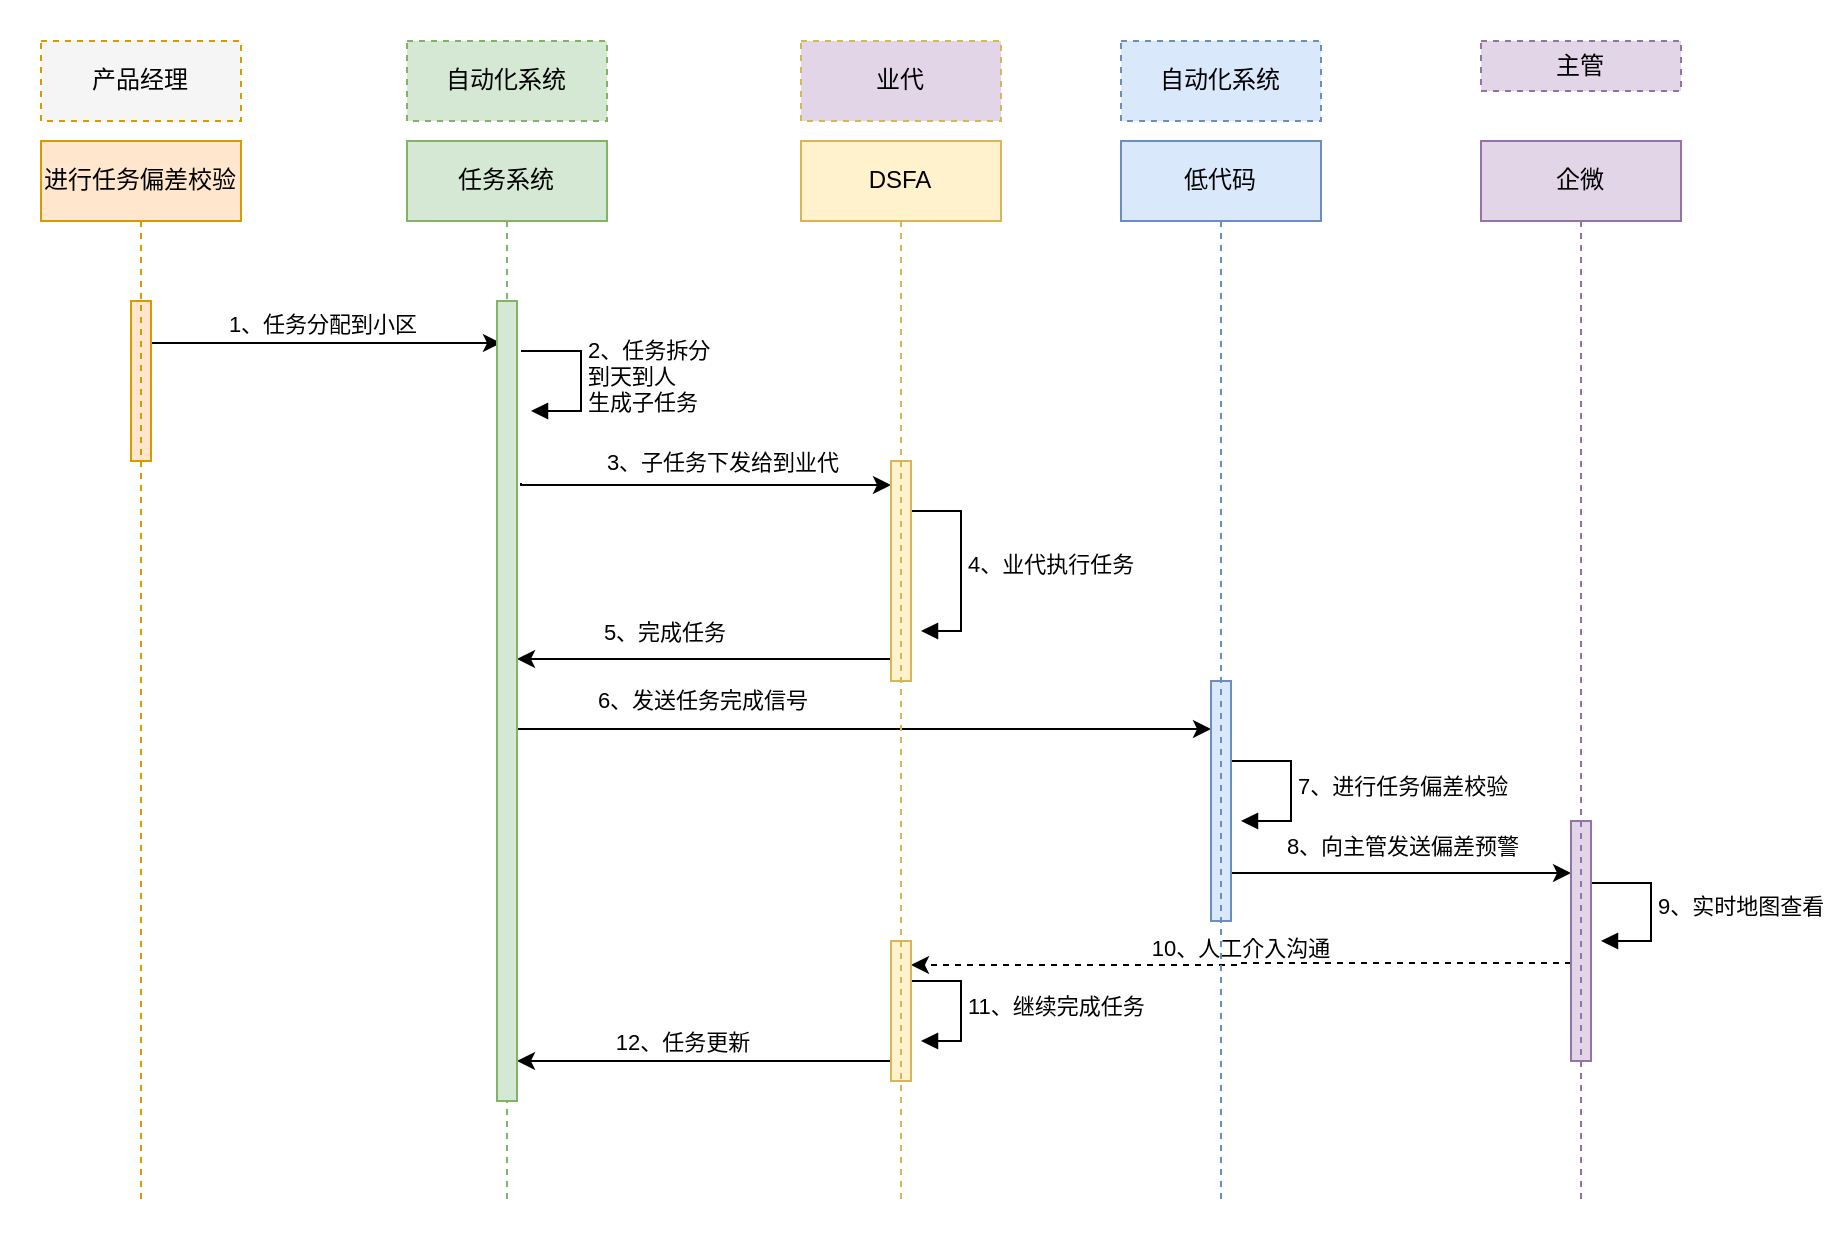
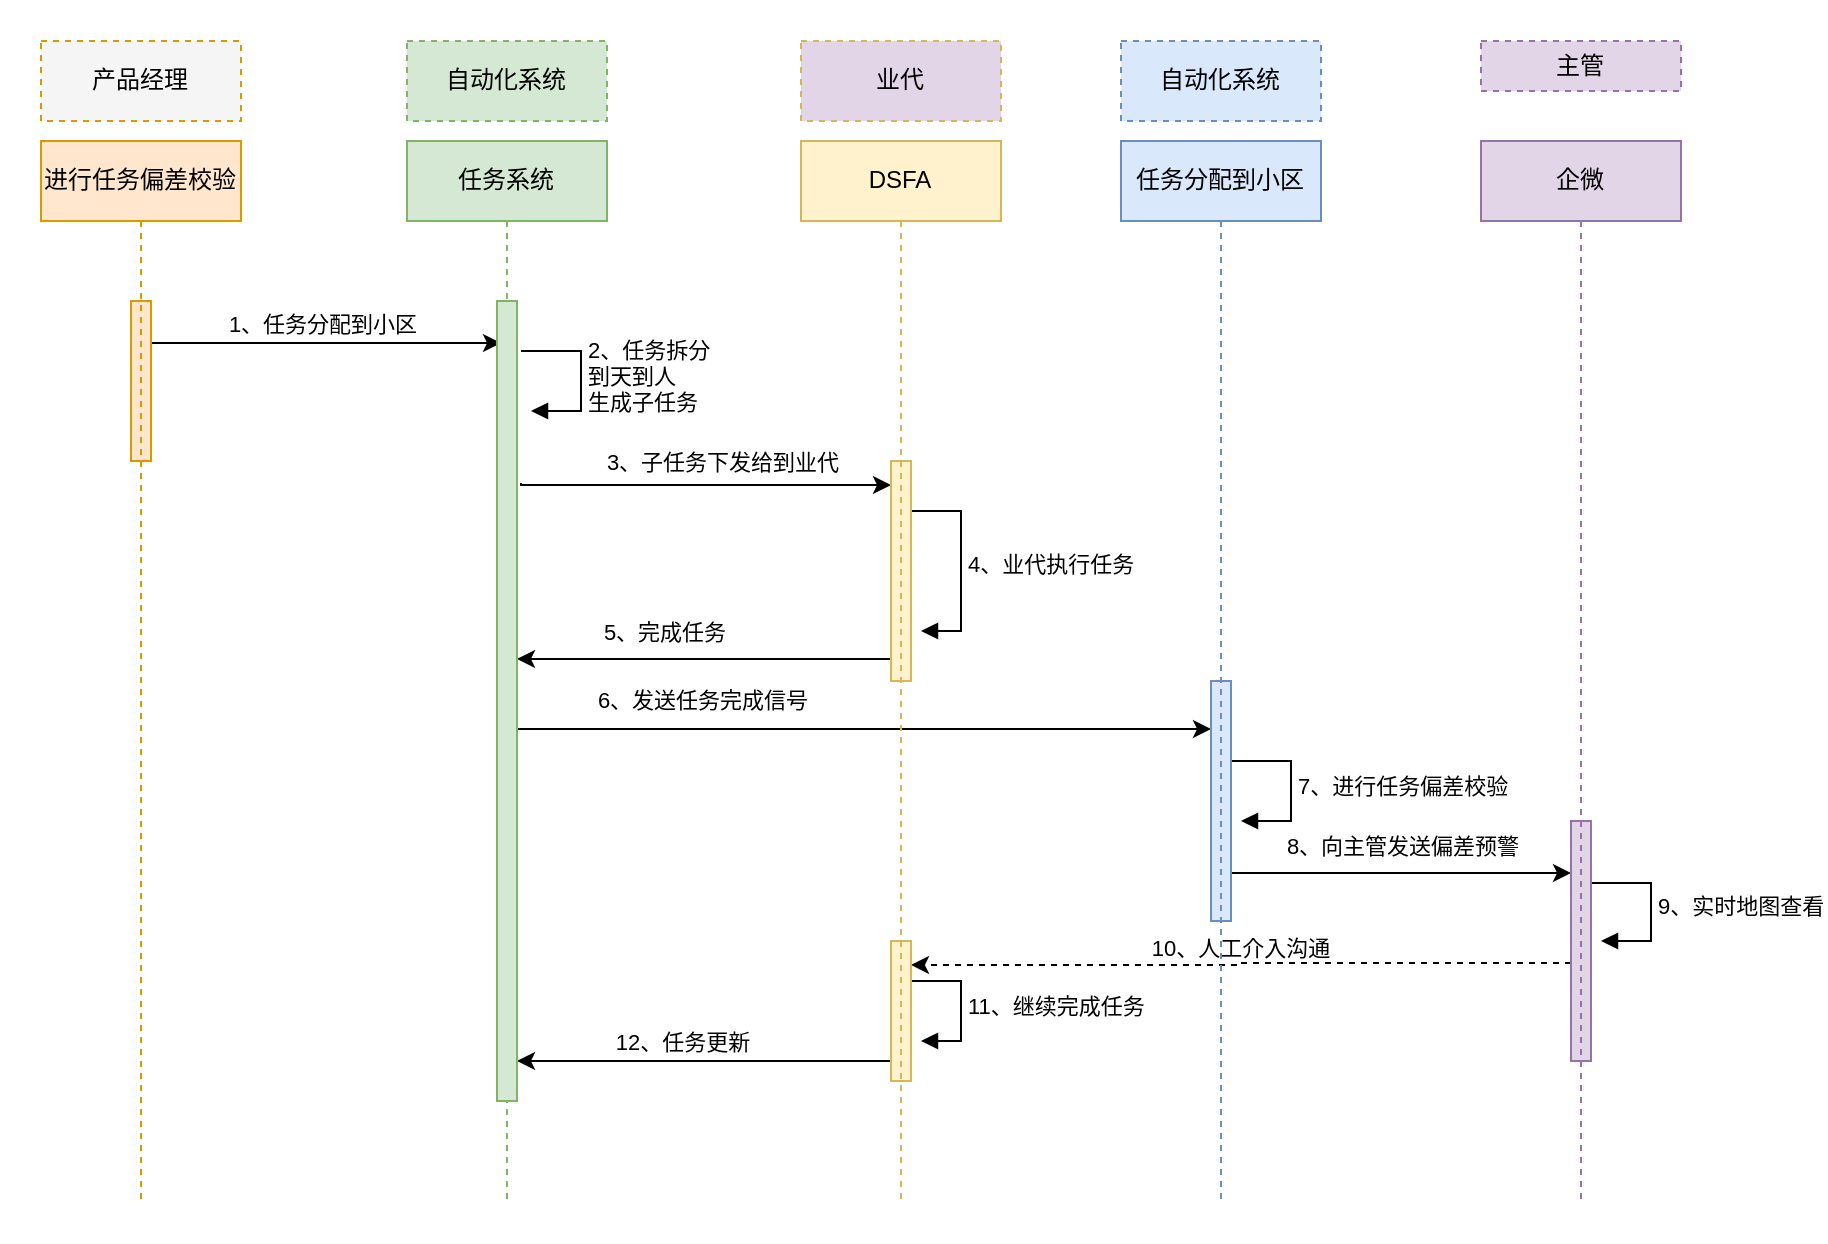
(1221, 181) -> (1221, 181)
